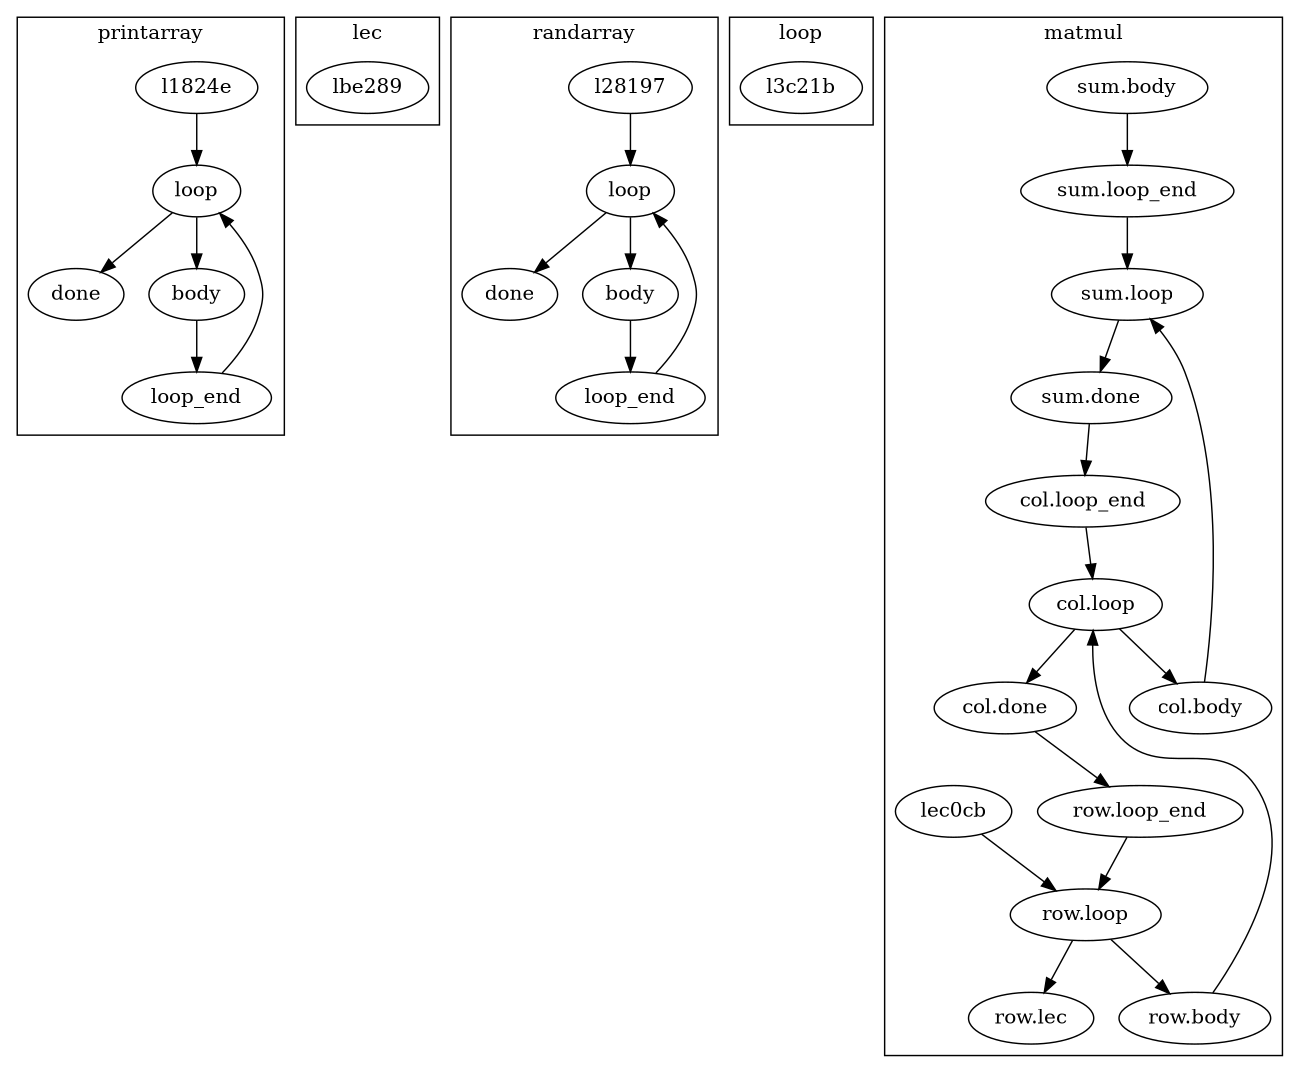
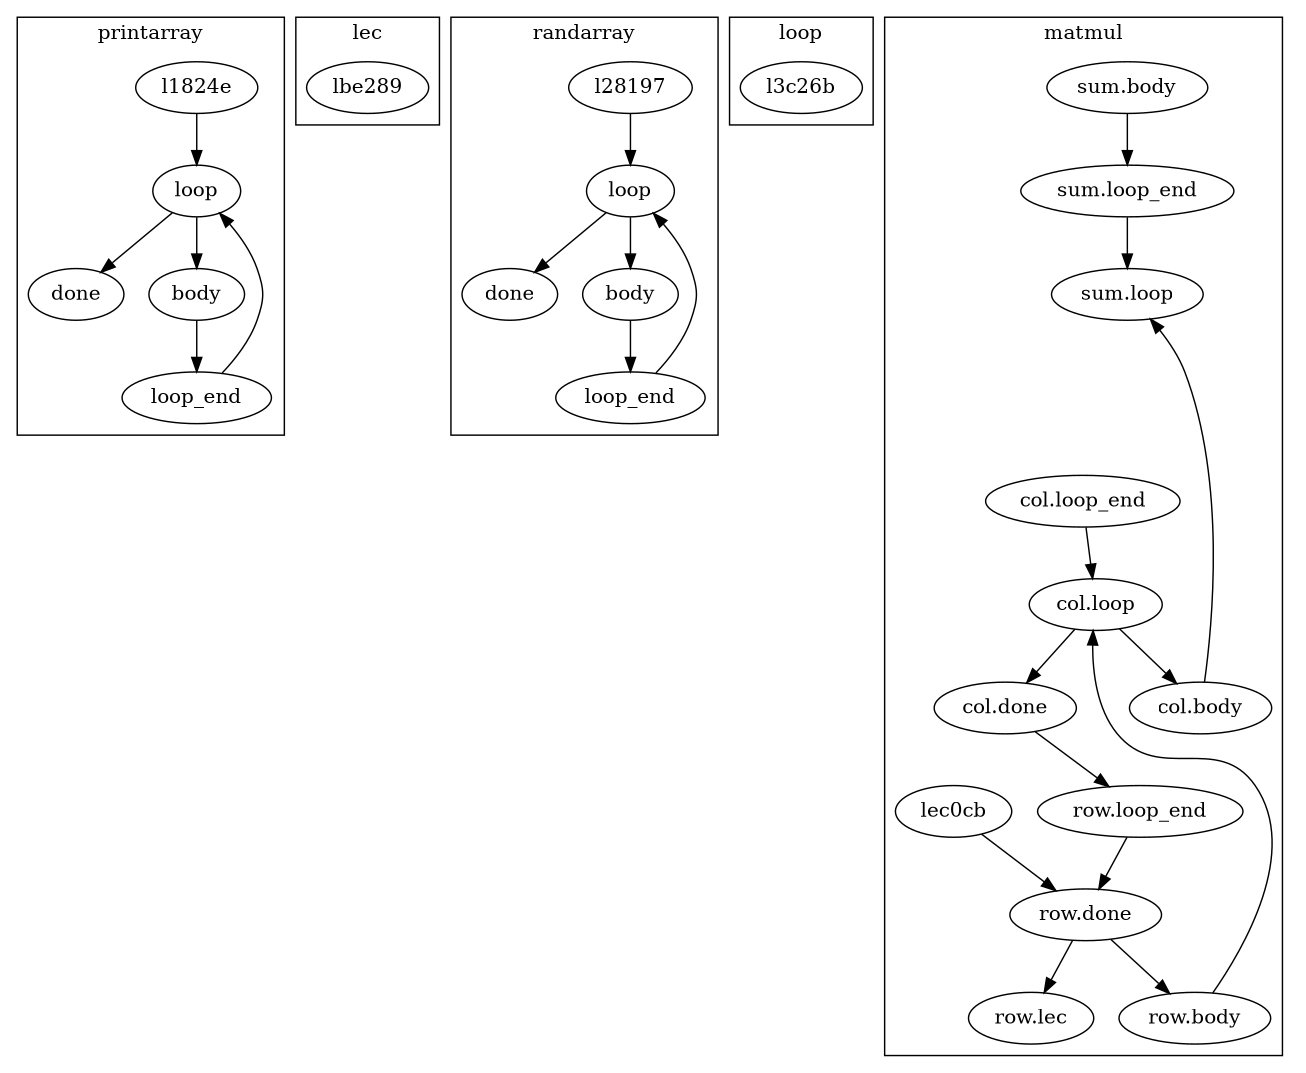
(801, 88) -> (801, 88)
(1091, 398) -> none
(1086, 915) -> (1086, 915)
